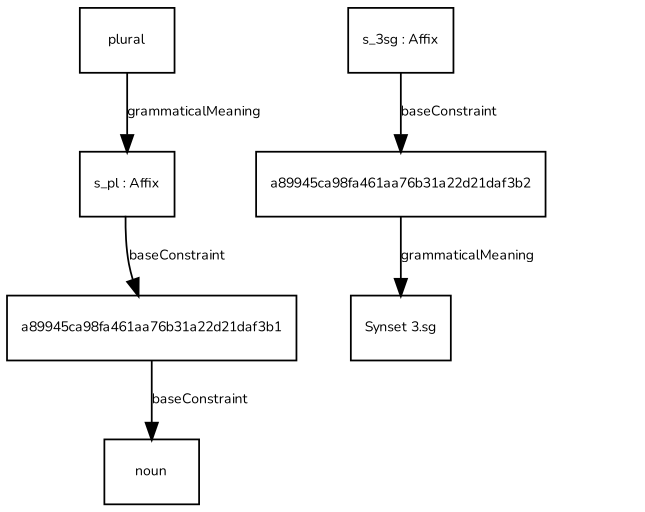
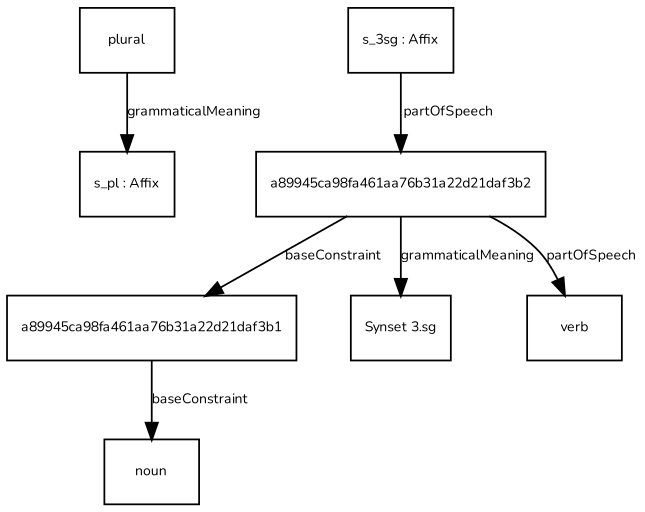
(449, 112) -> (449, 112)
(127, 248) -> (284, 252)
none -> (574, 328)
